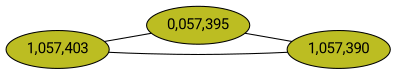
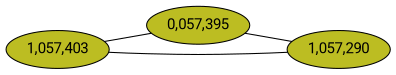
(339, 49) -> (339, 49)
